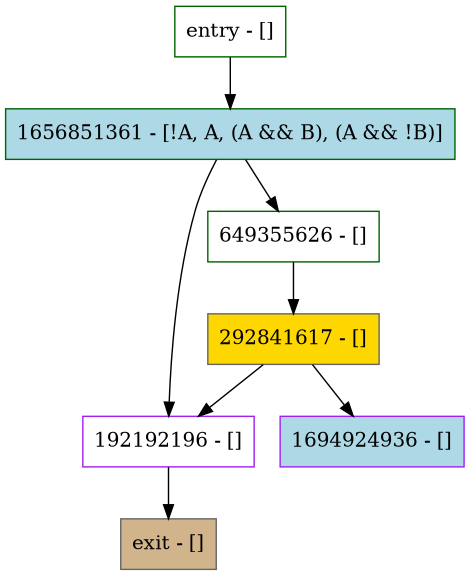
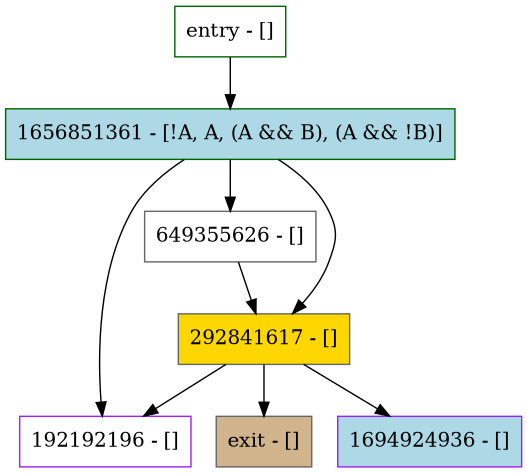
none -> (334, 225)
(293, 237) -> (230, 237)
(168, 486) -> (264, 383)
